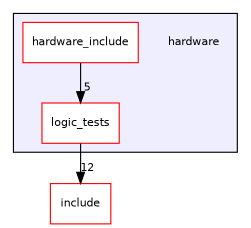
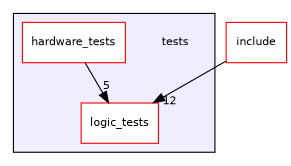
(81, 43) -> (74, 43)
(194, 43) -> (176, 43)
(81, 159) -> (195, 79)
